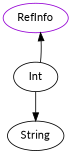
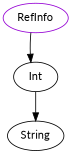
(41, 52) -> (30, 43)
